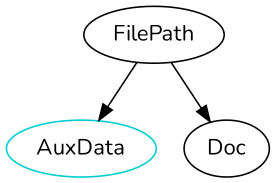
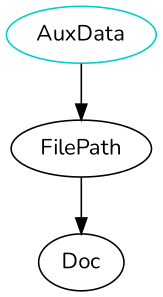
(122, 85) -> (81, 84)
